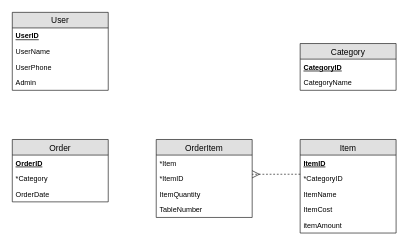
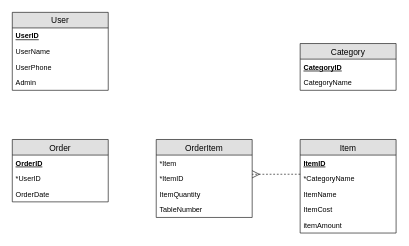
(34, 179) -> (30, 179)
(326, 179) -> (330, 179)
